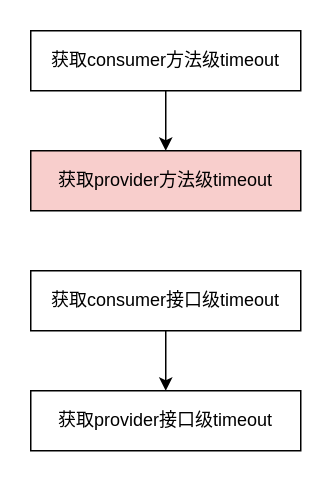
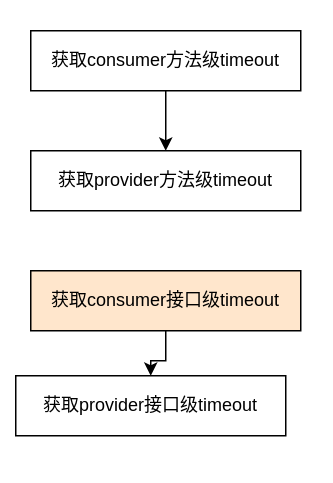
(166, 181) -> (166, 181)
(166, 301) -> (166, 301)
(166, 421) -> (151, 406)
